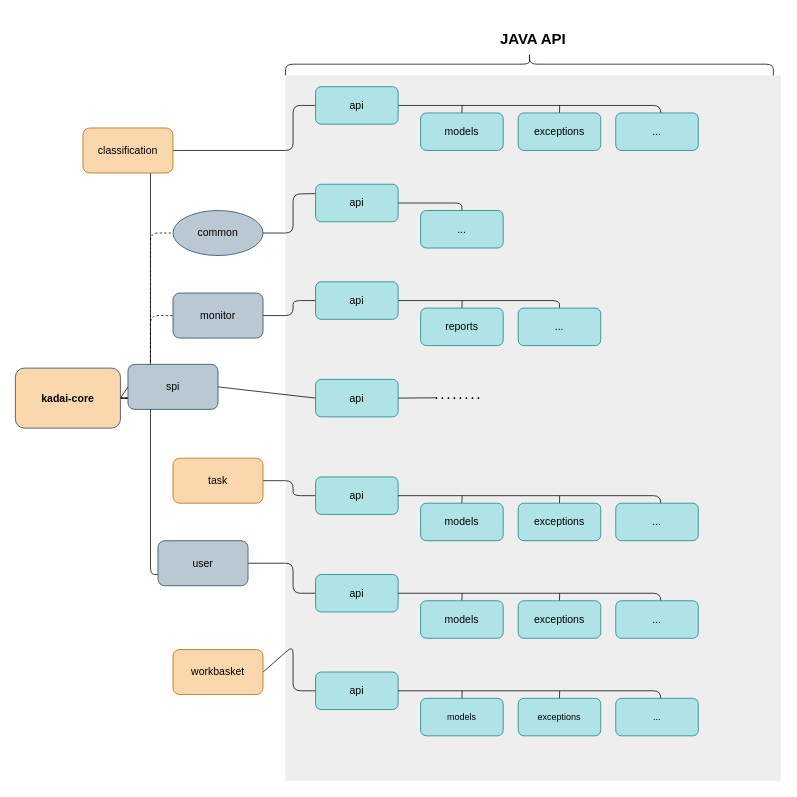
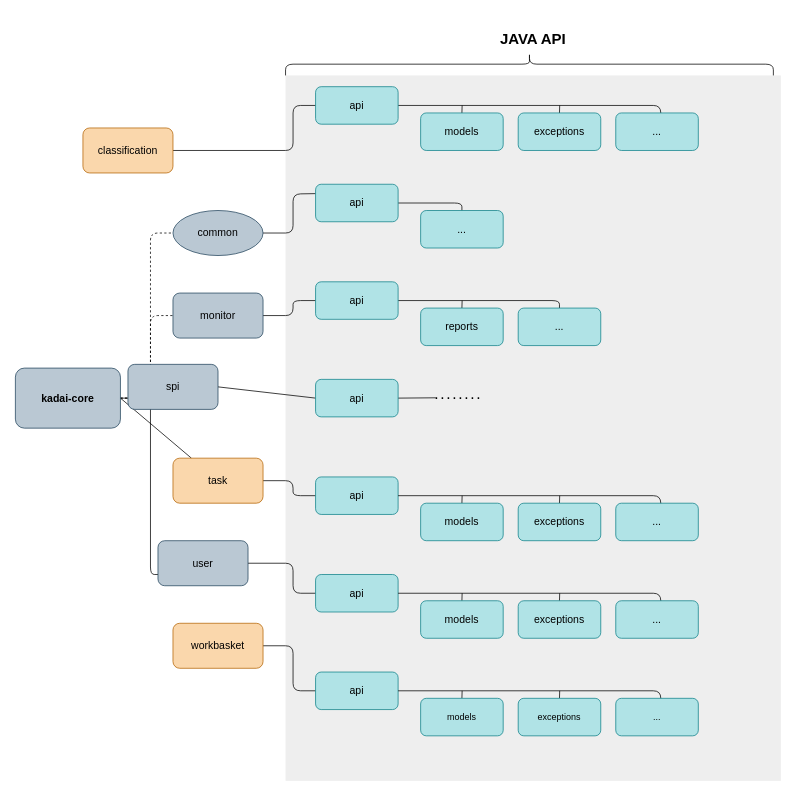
(150, 202) -> none
(125, 391) -> (156, 428)
(68, 398) -> (68, 398)
(218, 672) -> (218, 645)
